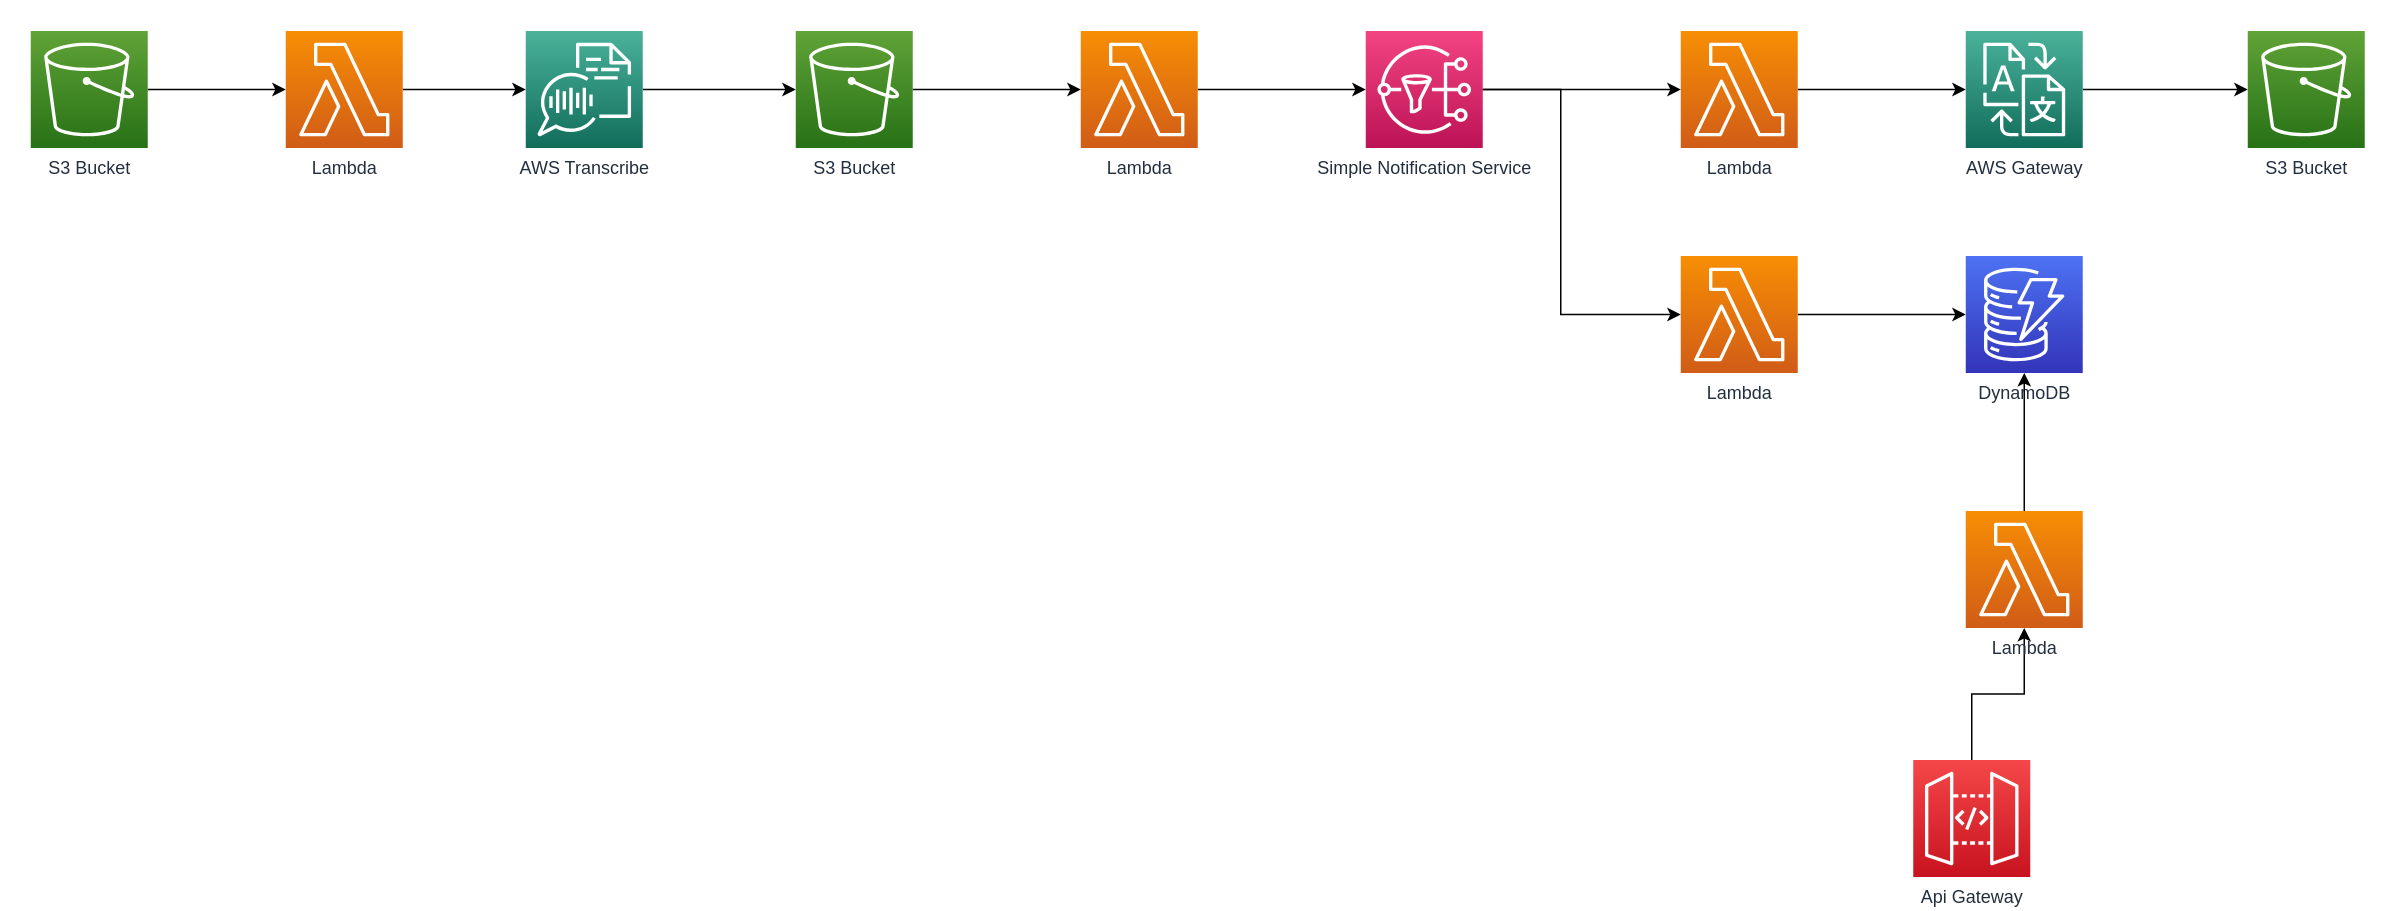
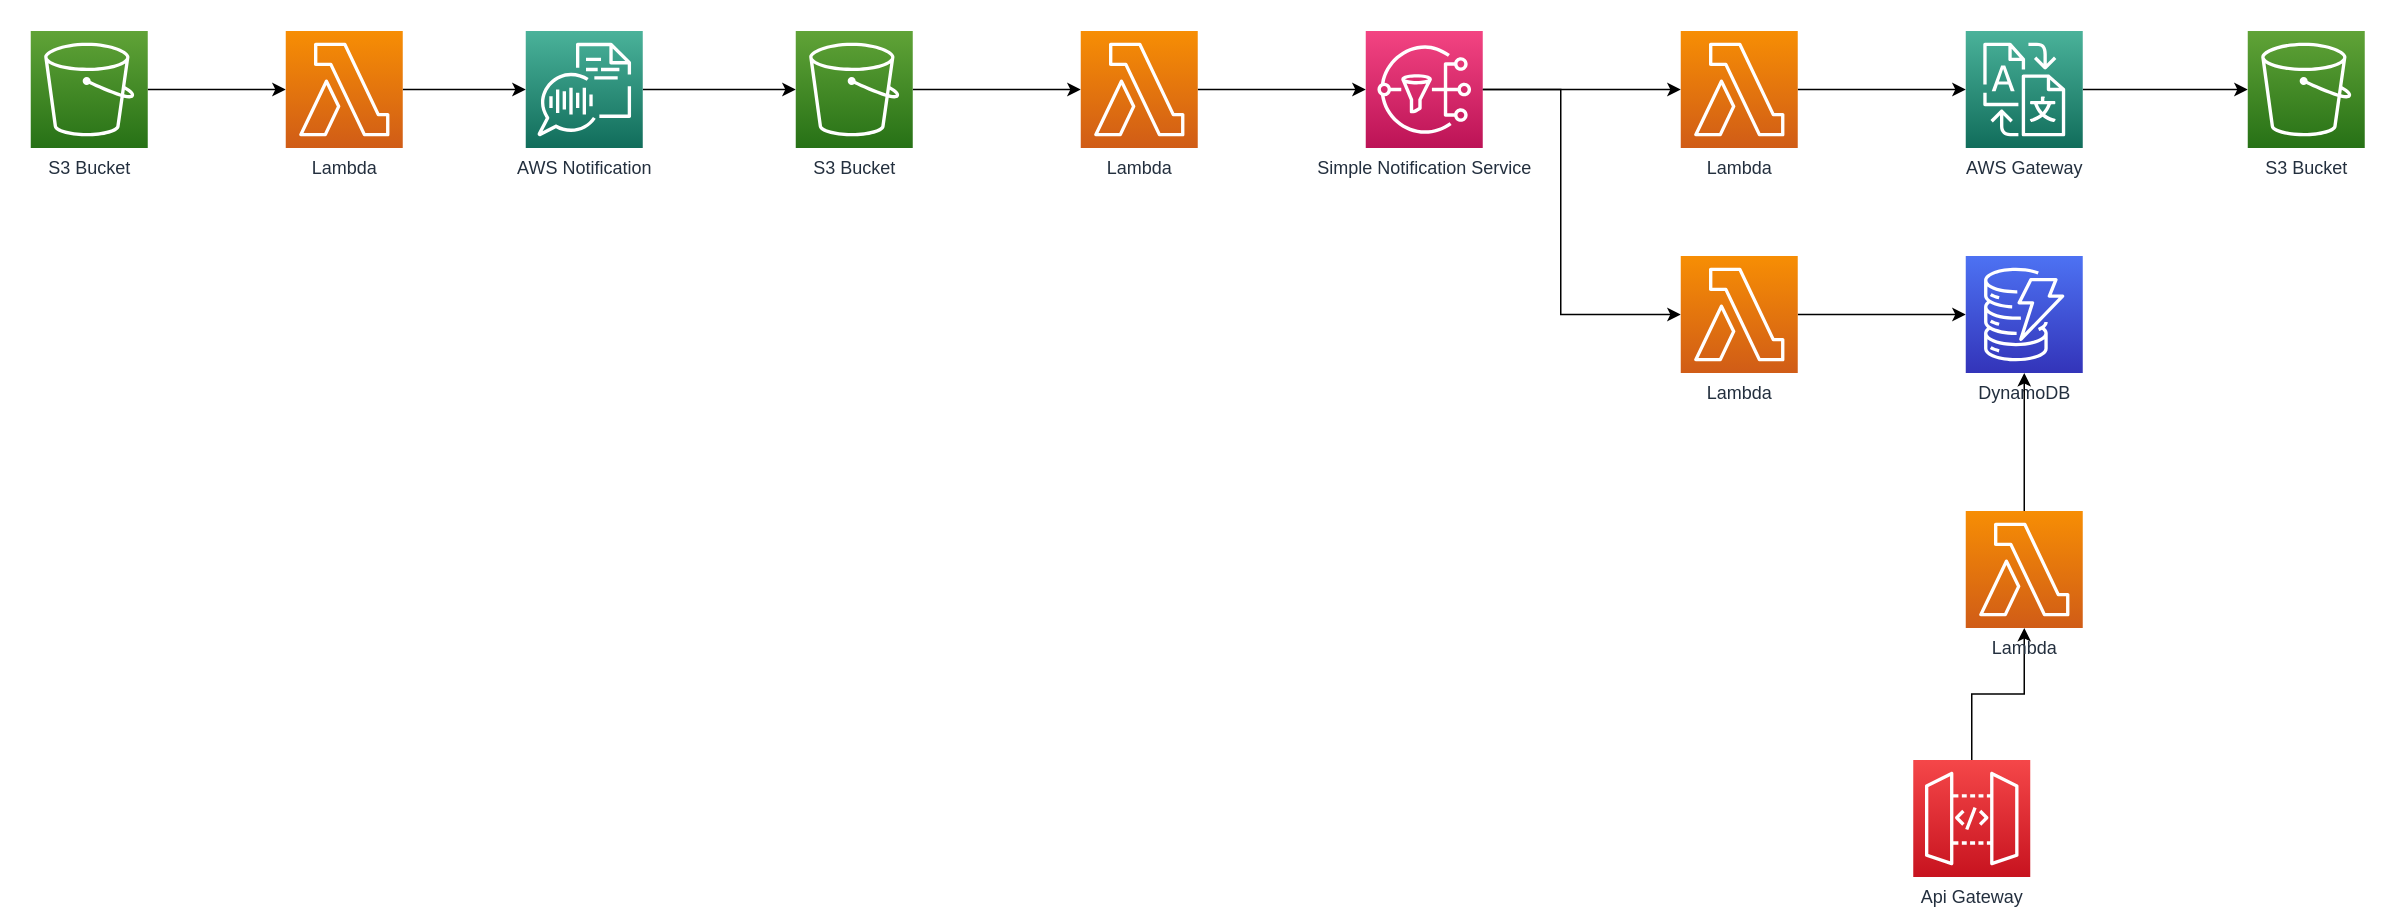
(585, 169) -> (585, 169)
